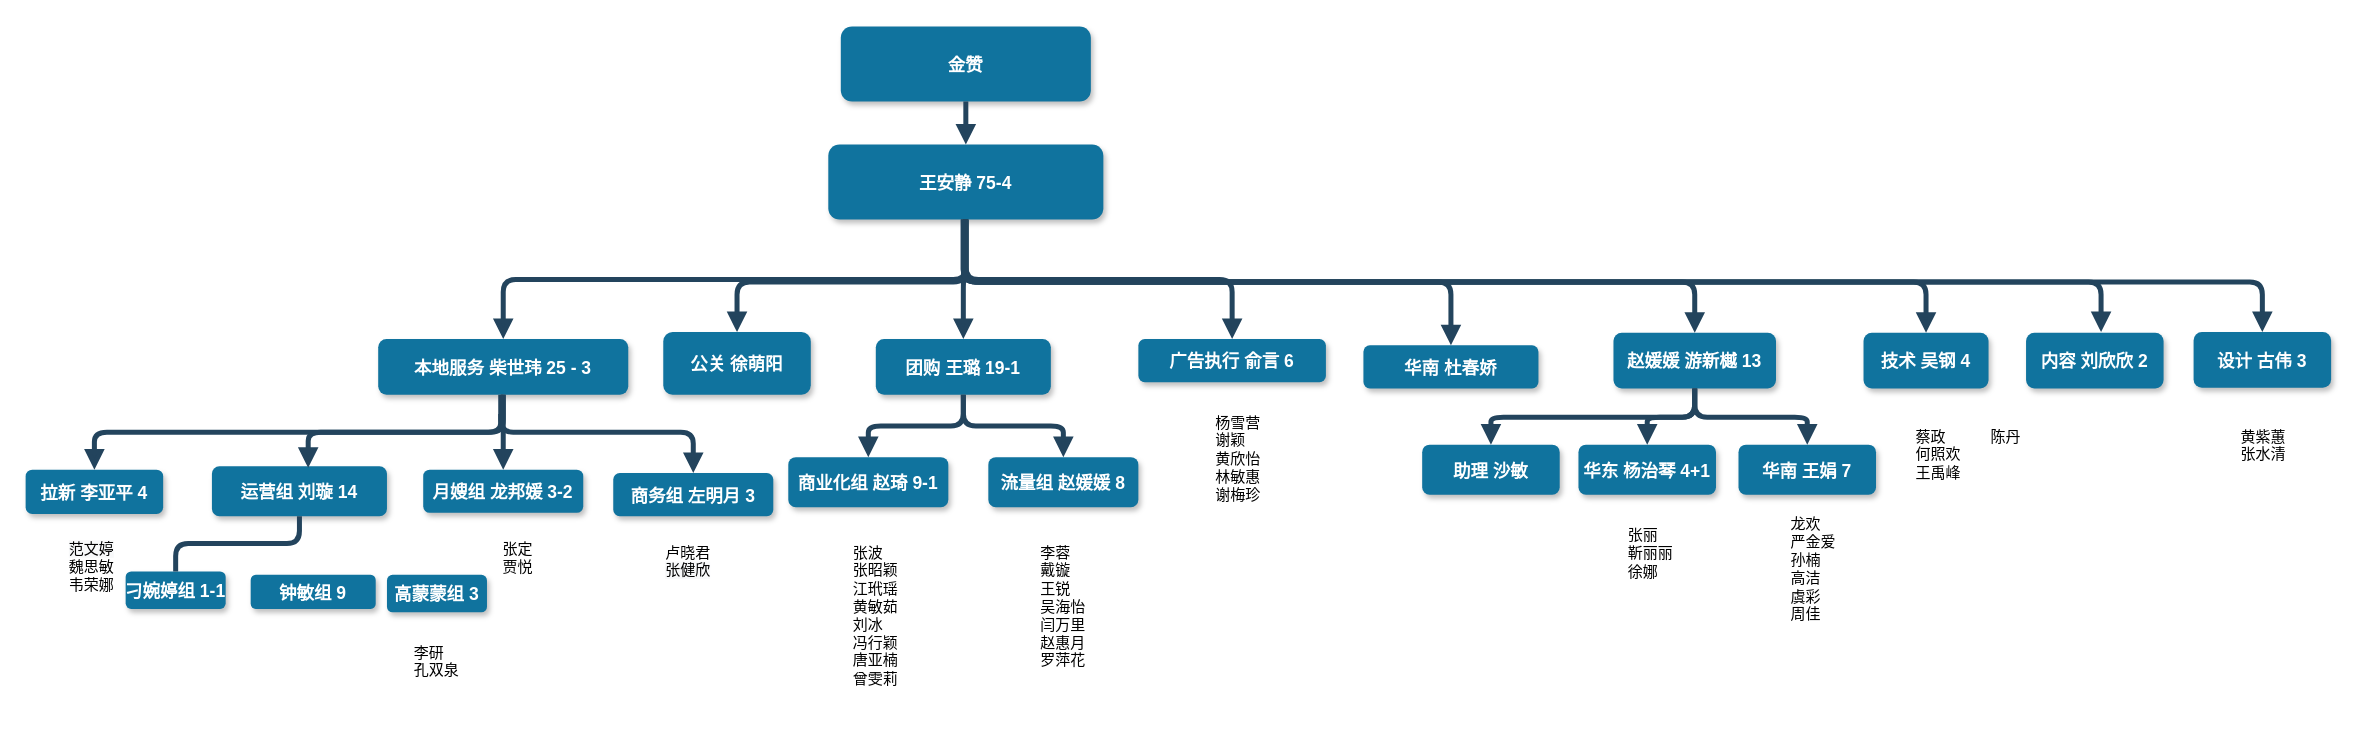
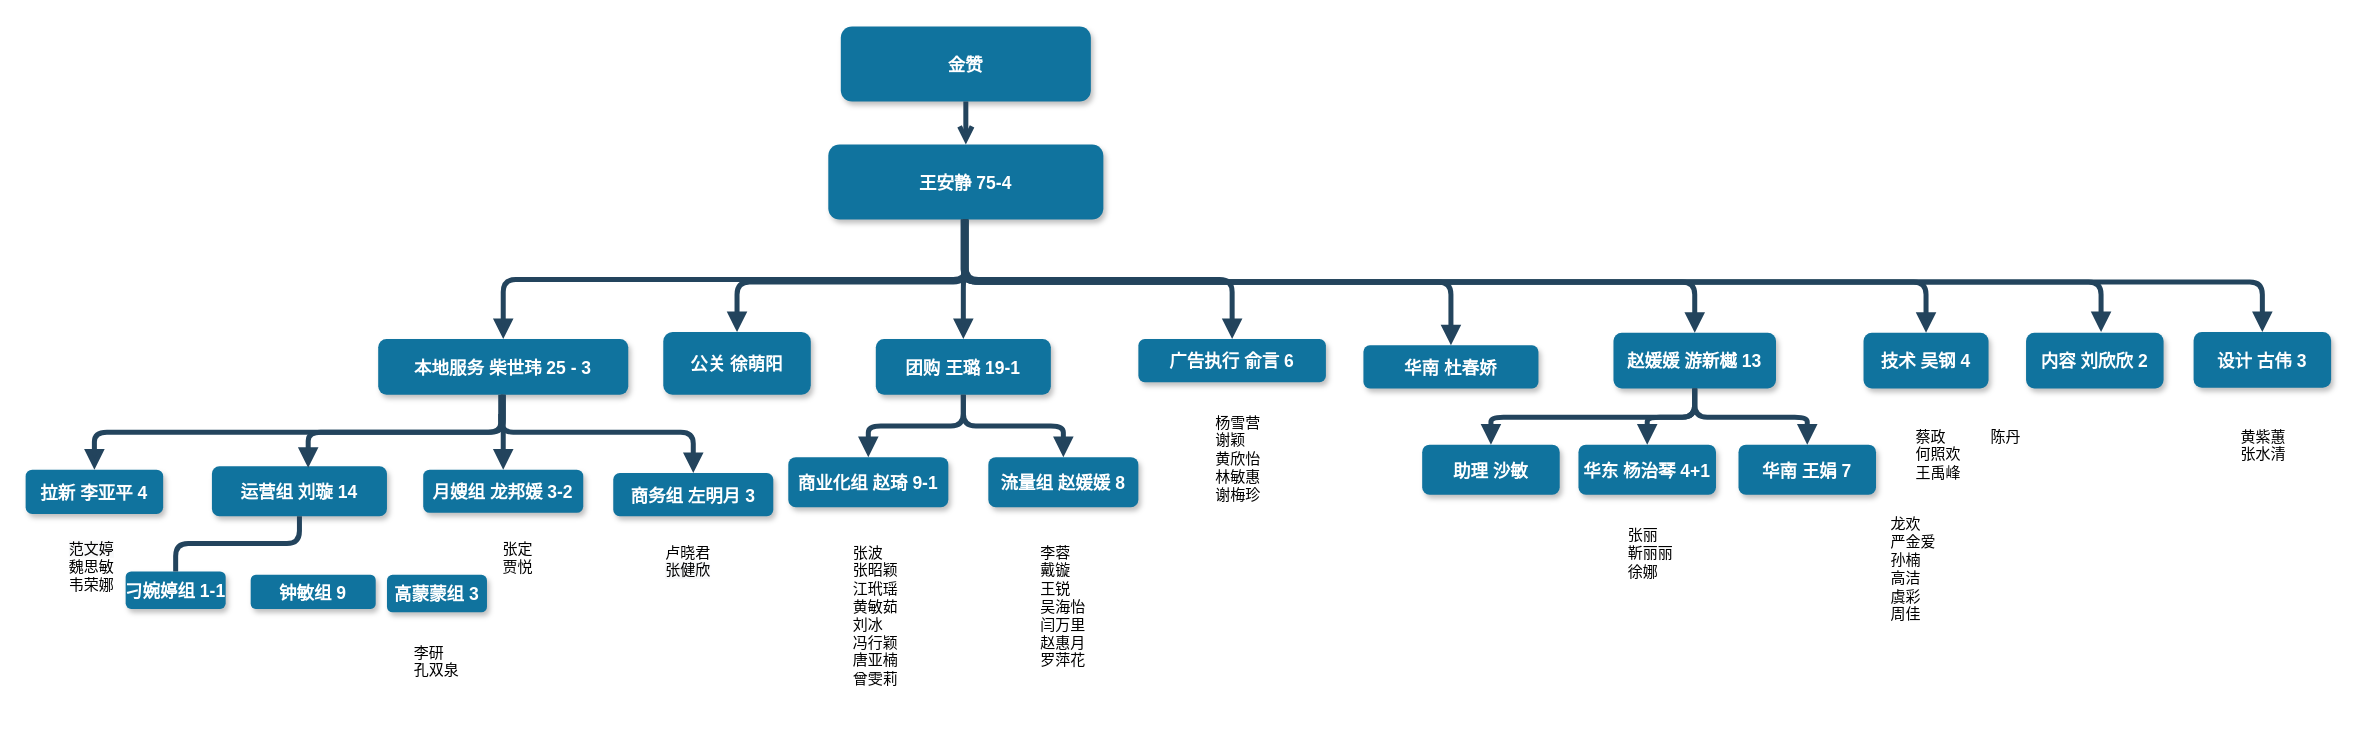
(966, 124) -> (966, 126)
(1813, 570) -> (1913, 570)
